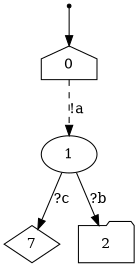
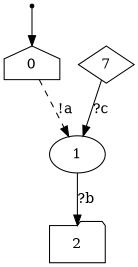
(52, 196) -> (94, 103)
